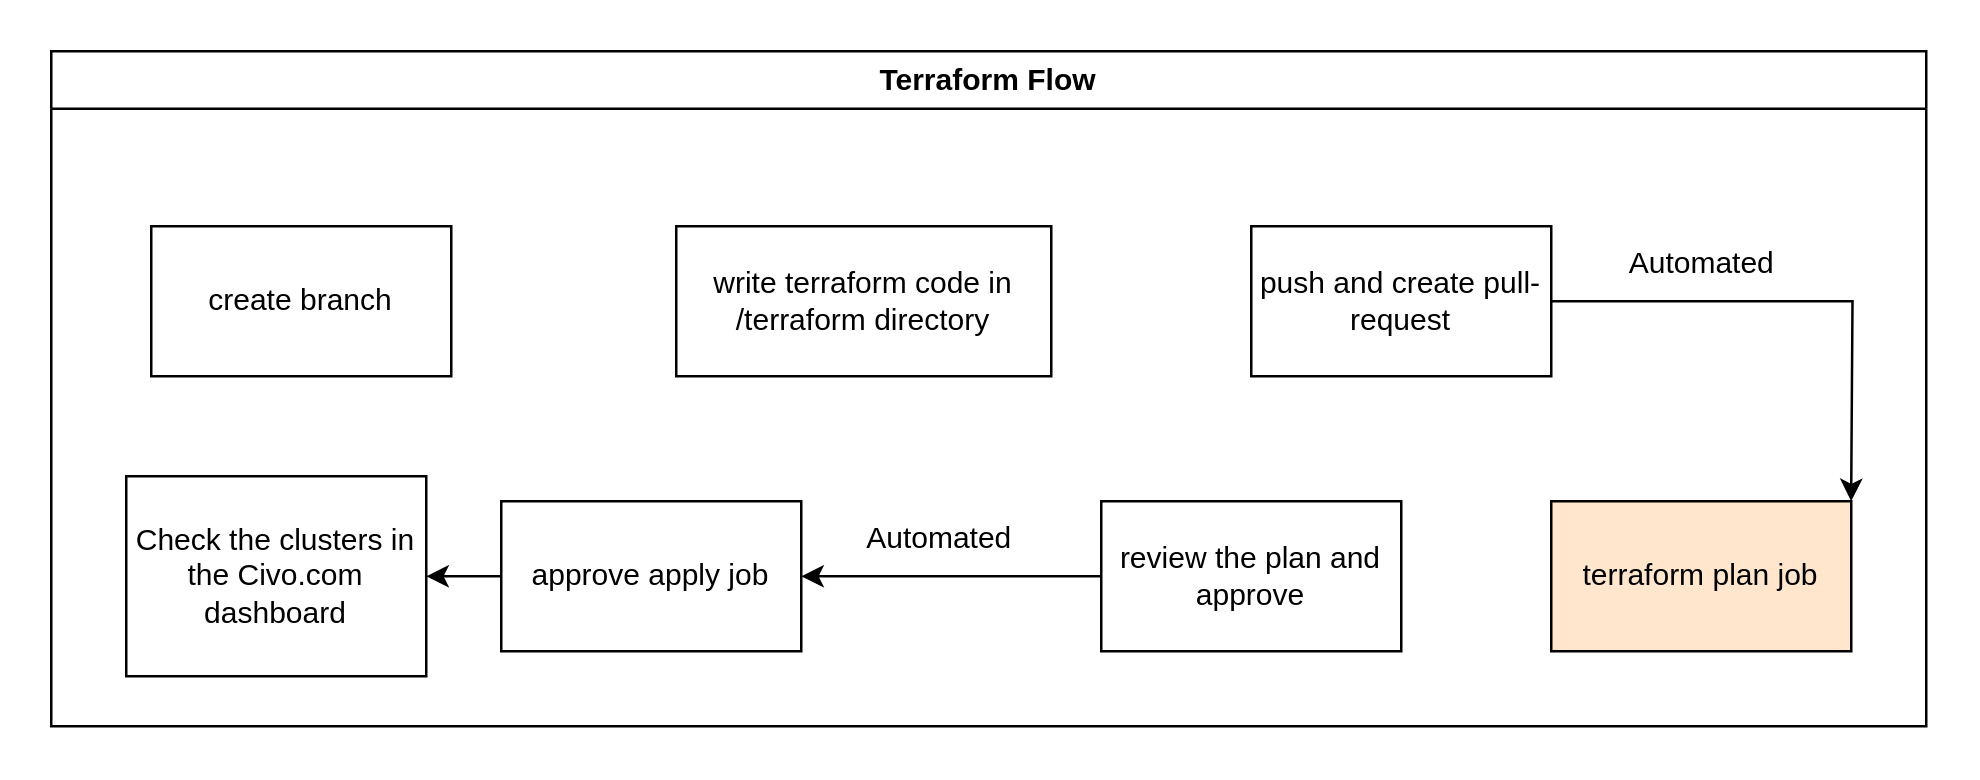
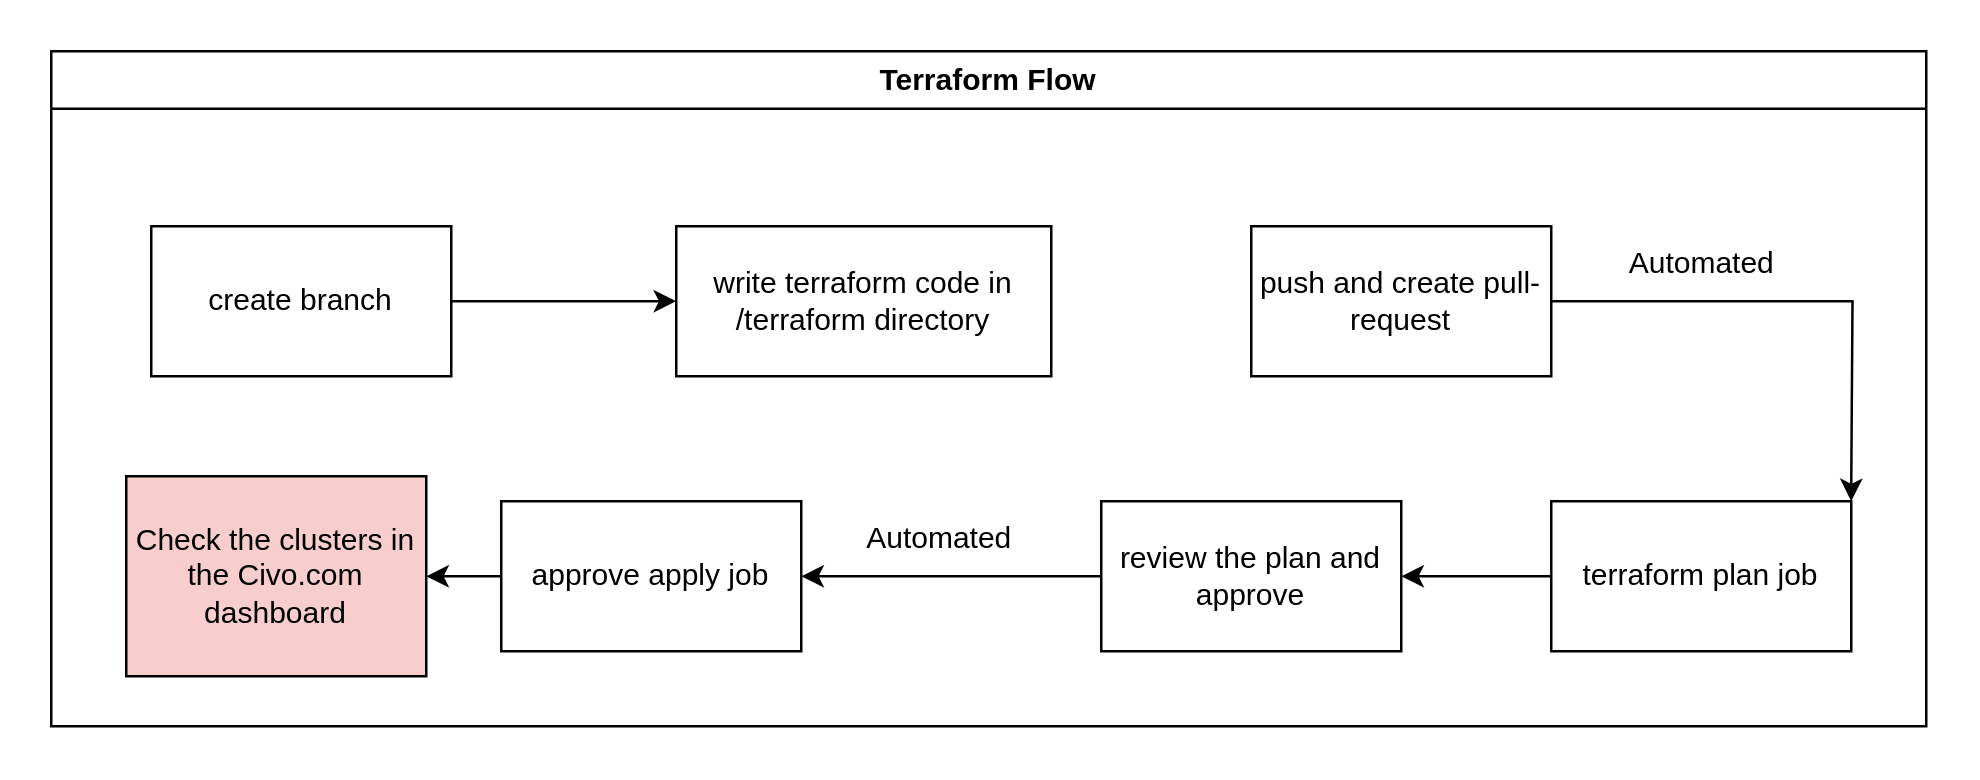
none -> (555, 301)
(276, 576) -> (276, 576)
none -> (1484, 576)
(1701, 576) -> (1701, 576)
